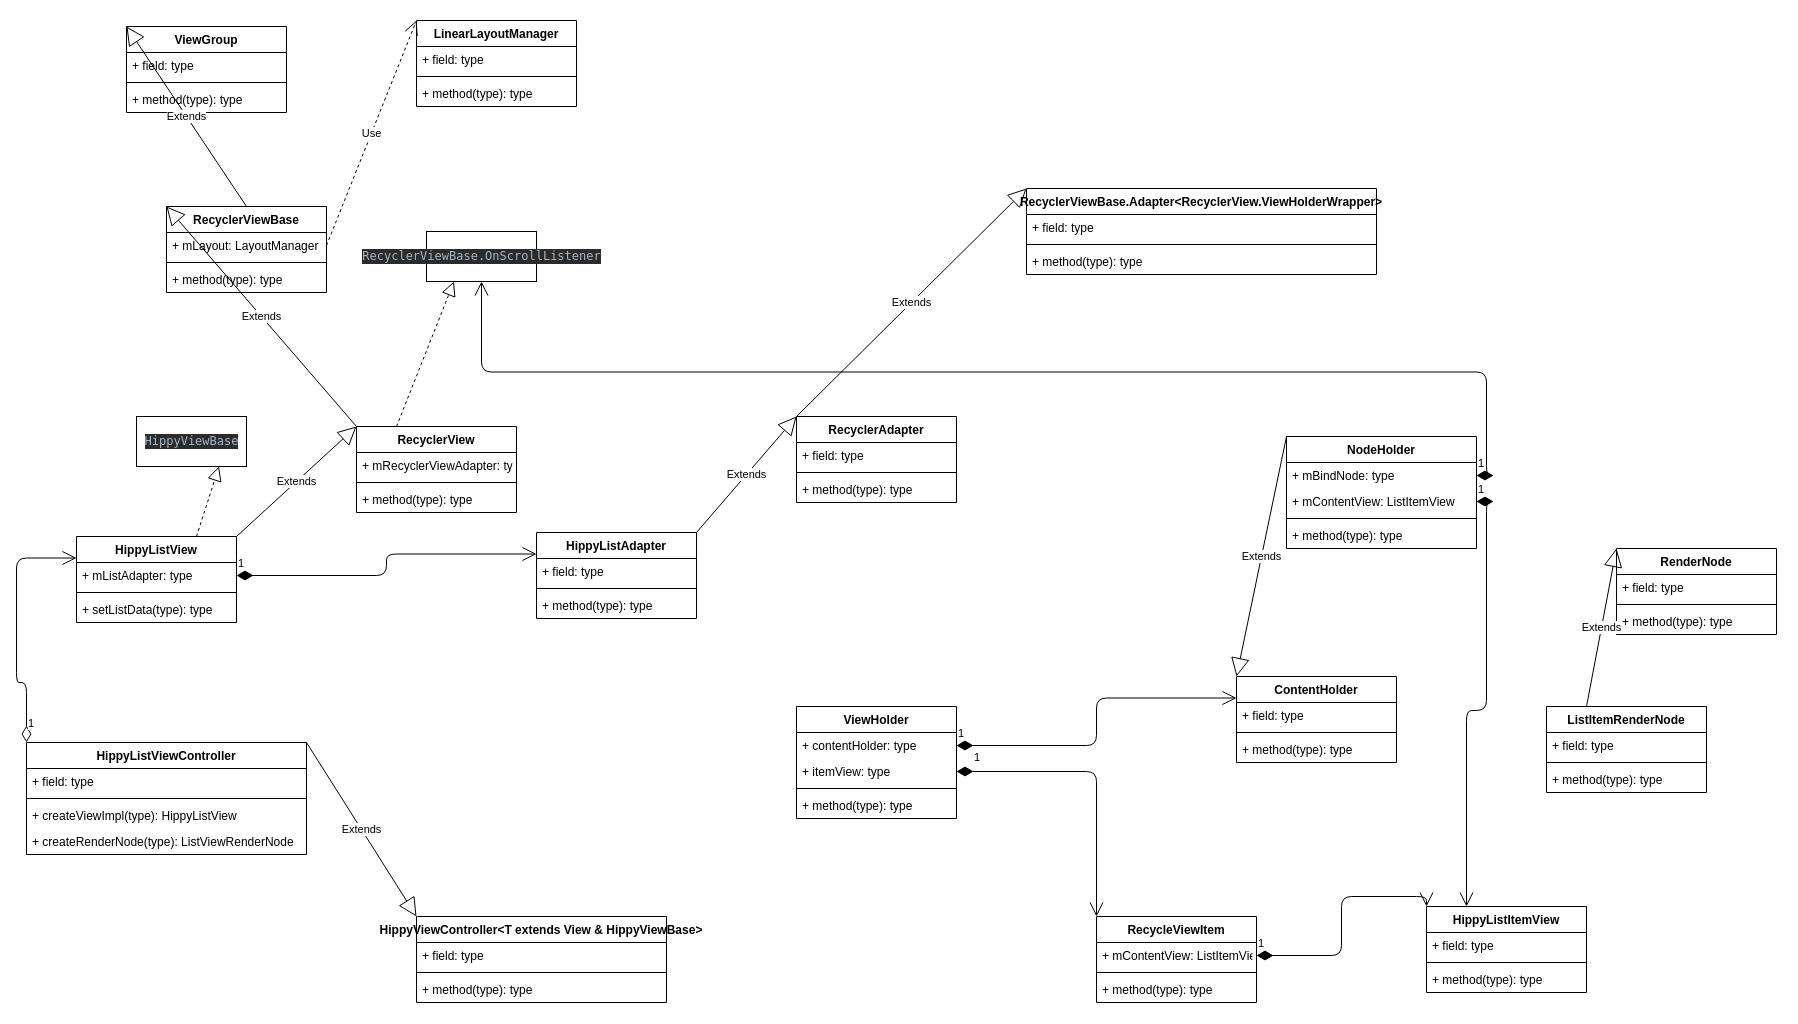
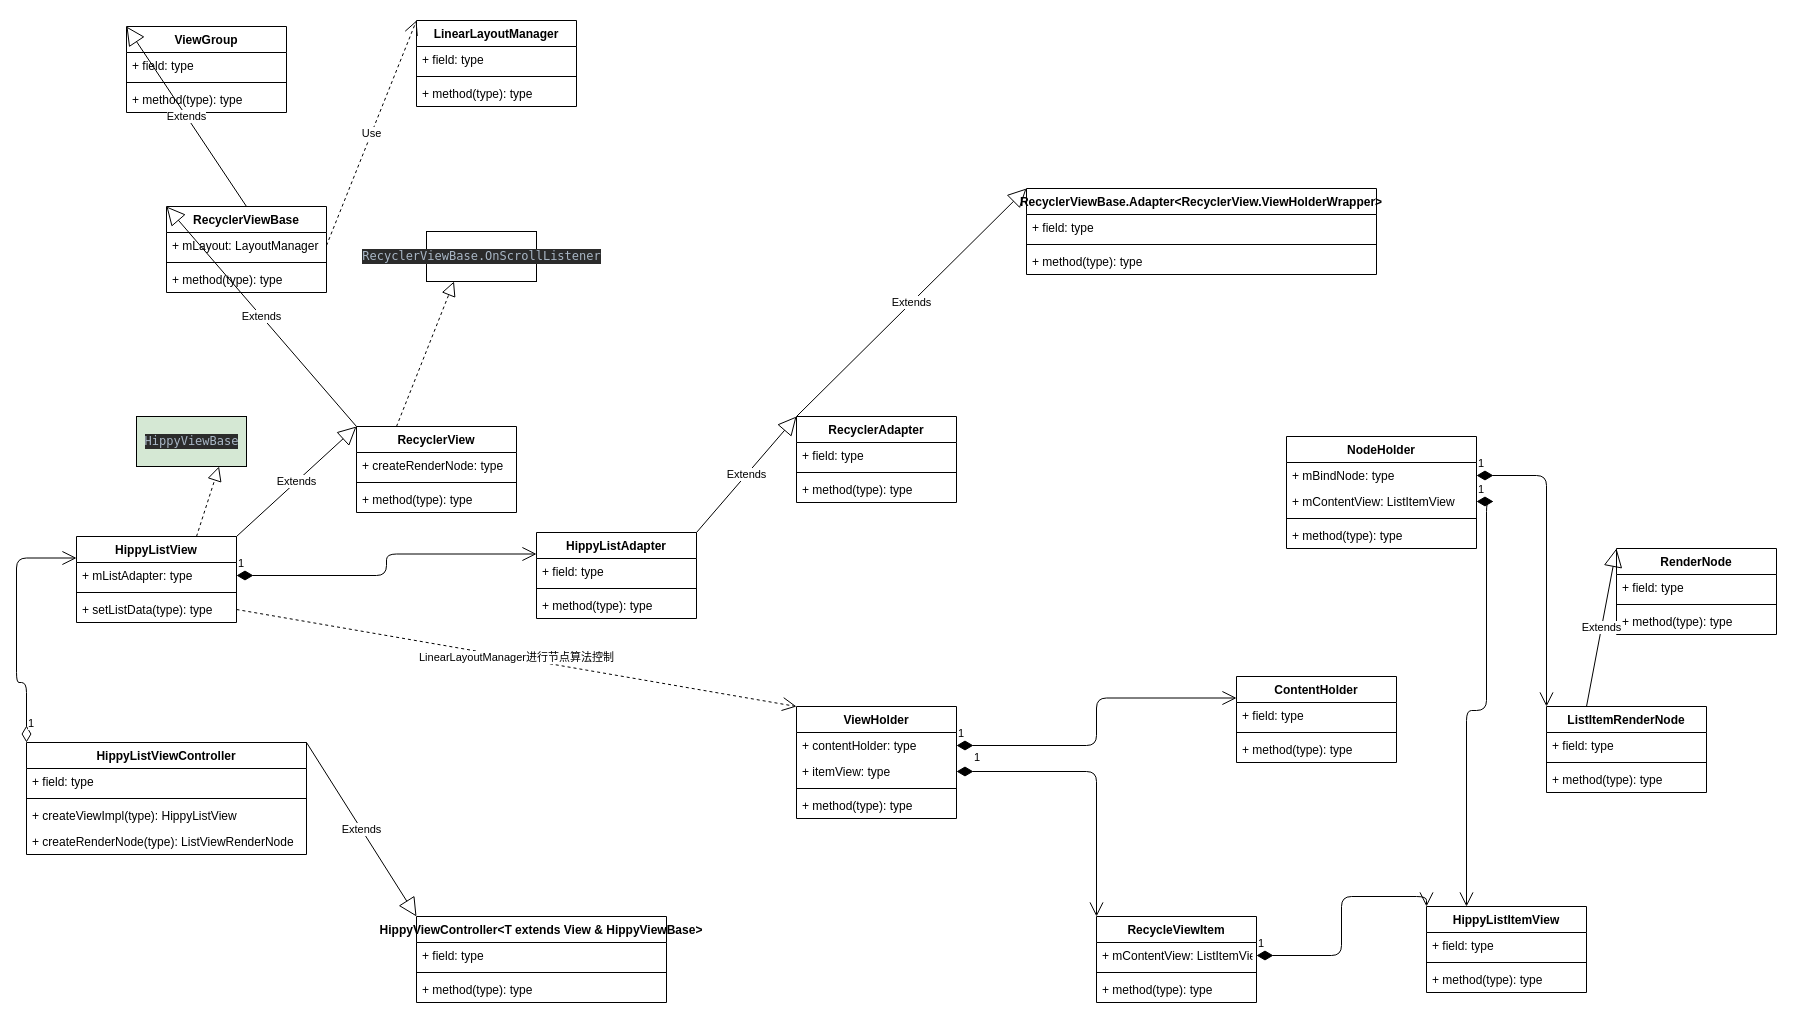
(989, 372) -> (1547, 568)
(192, 442) -> (192, 442)
(450, 466) -> (440, 466)
(1263, 548) -> none
none -> (516, 658)
